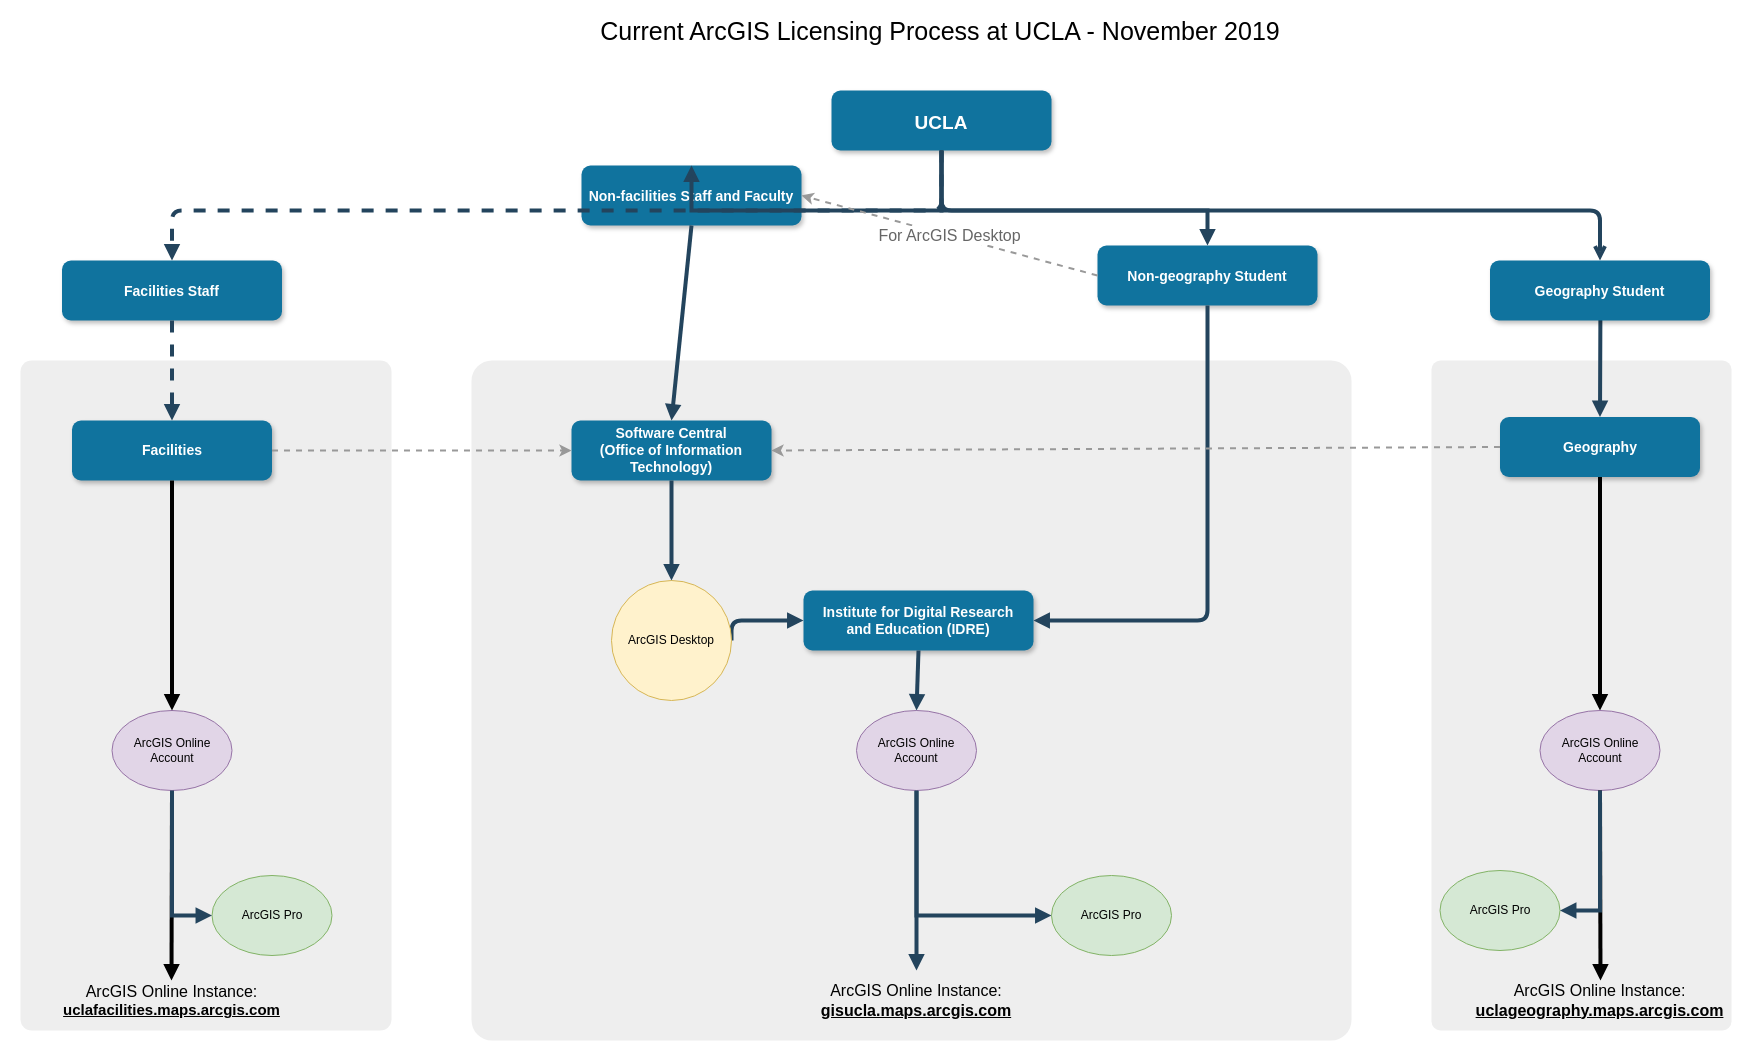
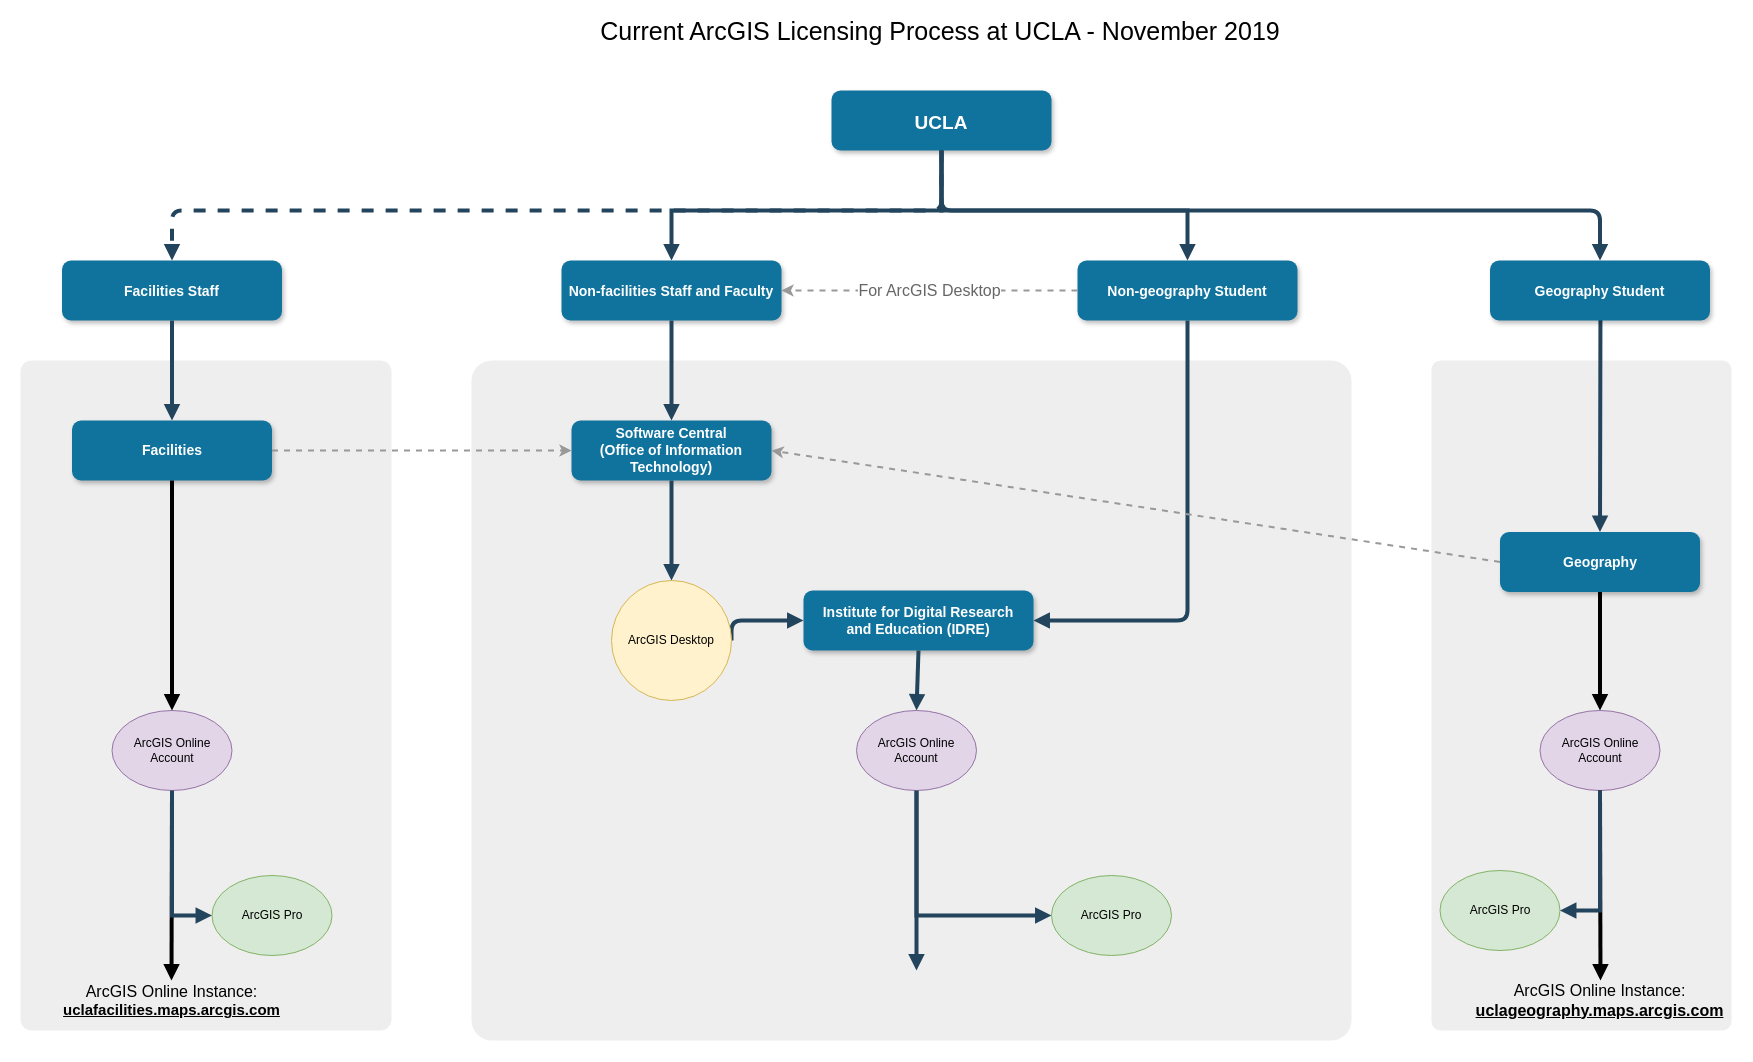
(692, 196) -> (672, 291)
(1600, 245) -> (1600, 244)
(1208, 276) -> (1188, 291)
(172, 338) -> (172, 338)
(1600, 447) -> (1600, 562)
(917, 1001) -> none
